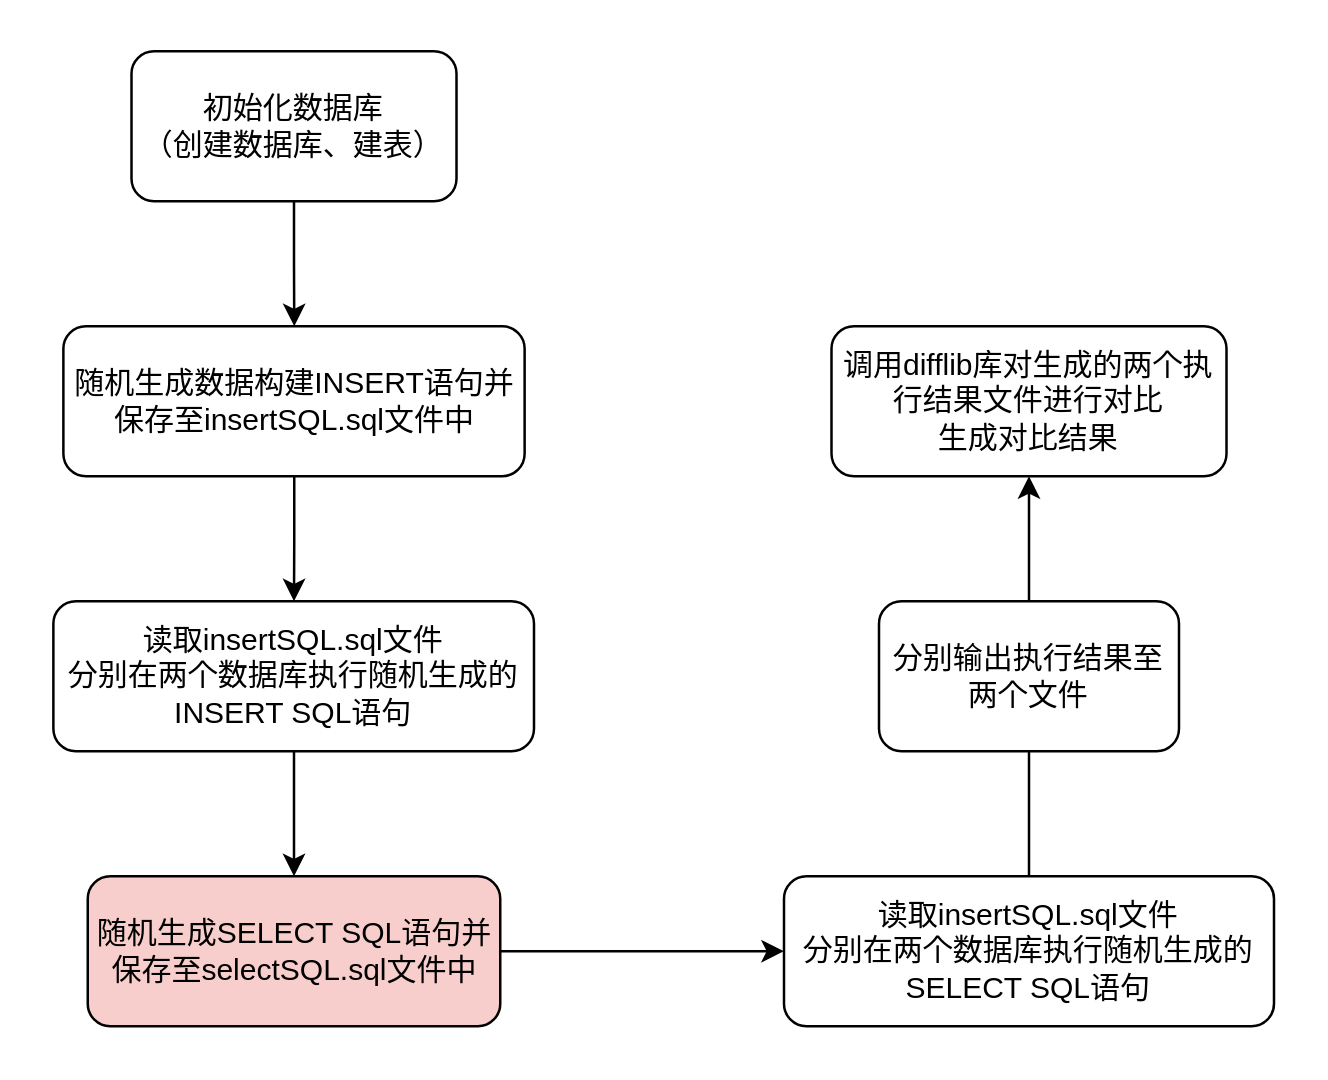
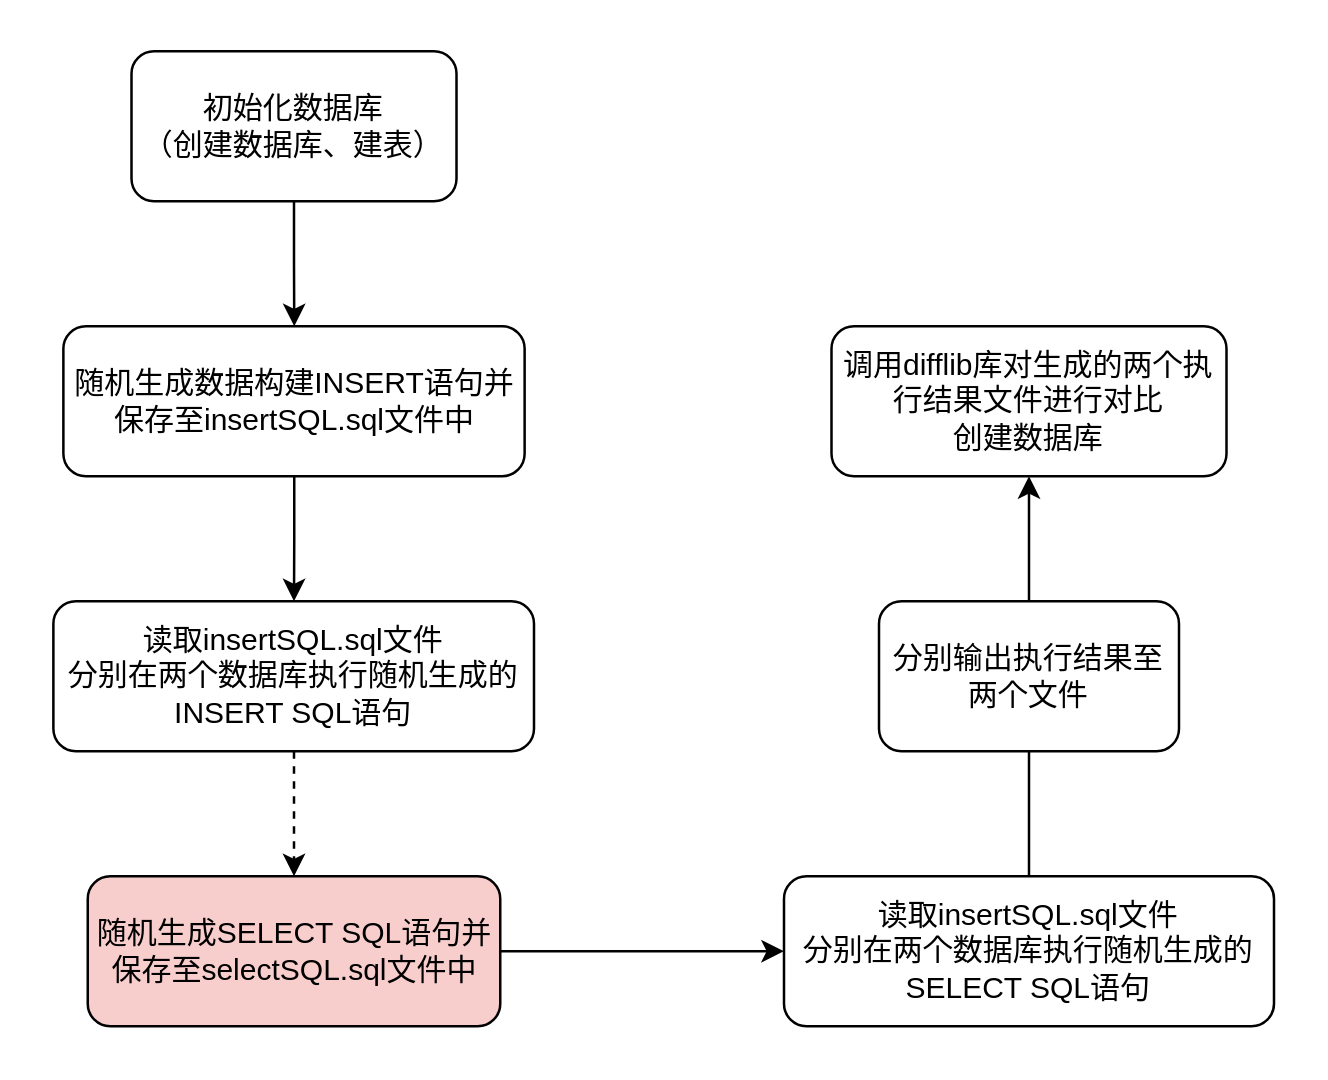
(1029, 401) -> (1029, 401)
(294, 807) -> (294, 807)
